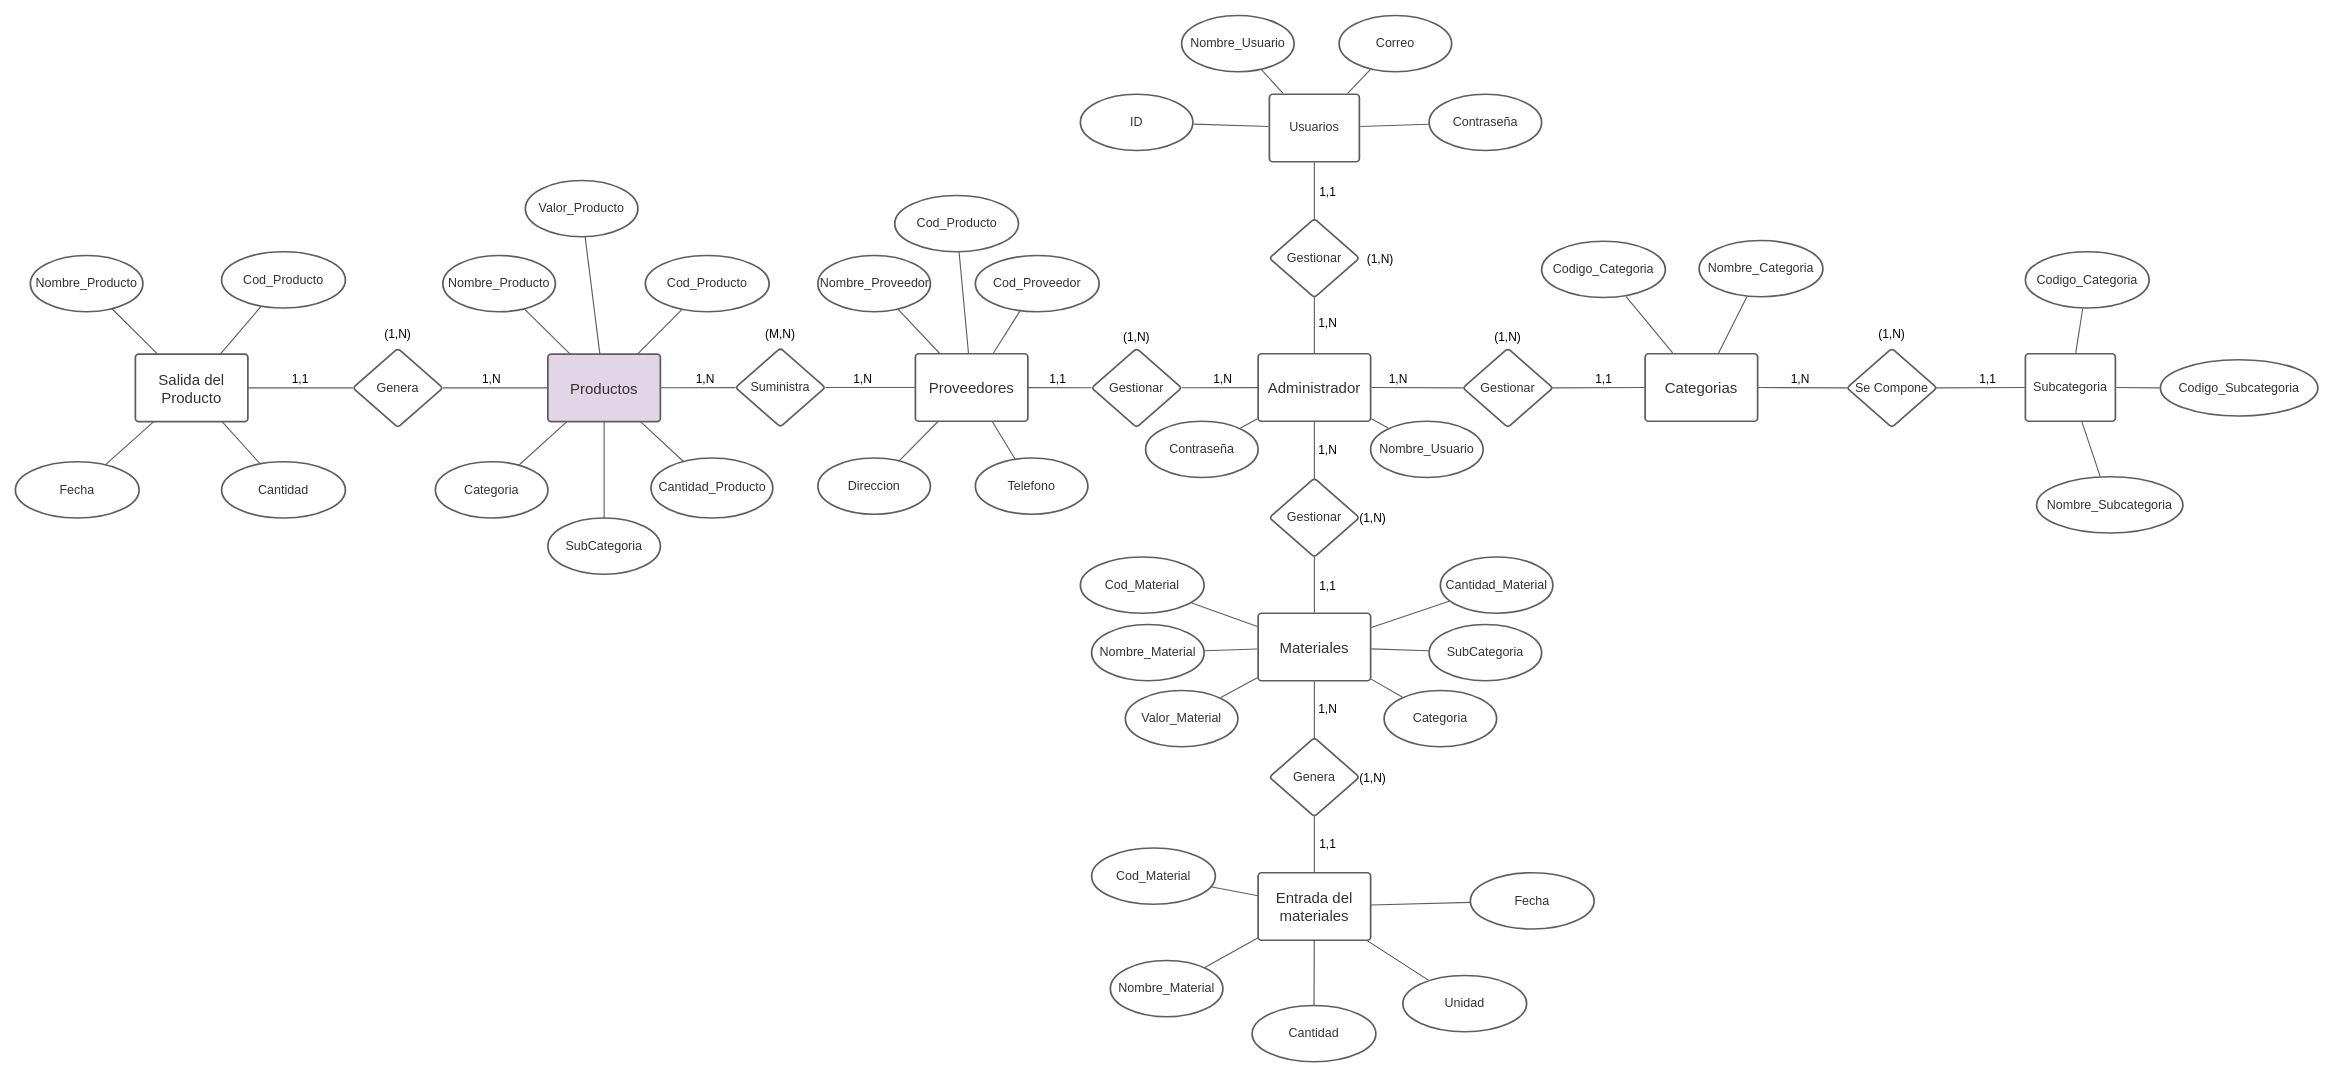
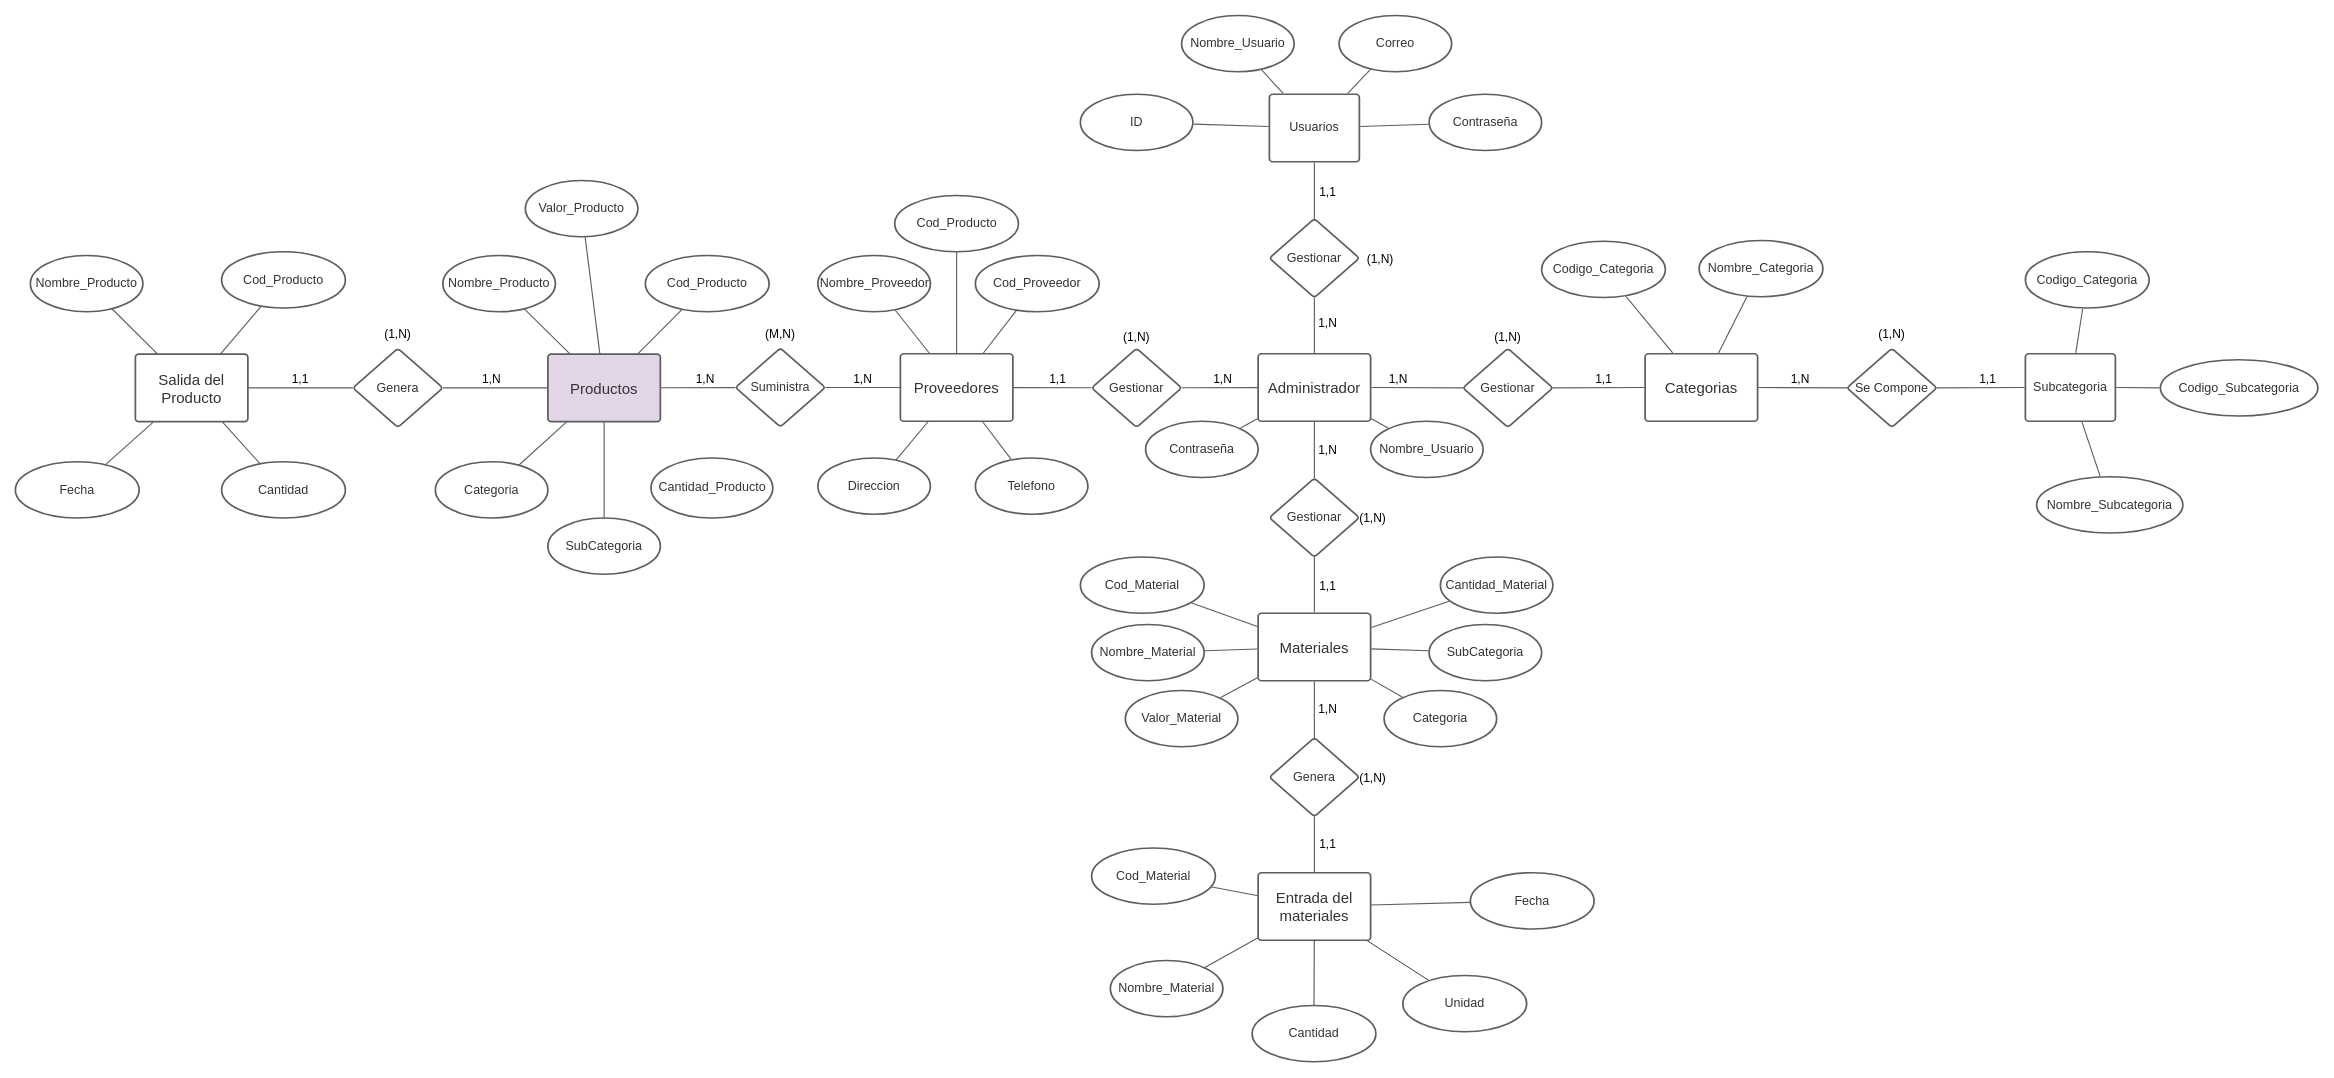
(972, 387) -> (957, 387)
(662, 441) -> none
